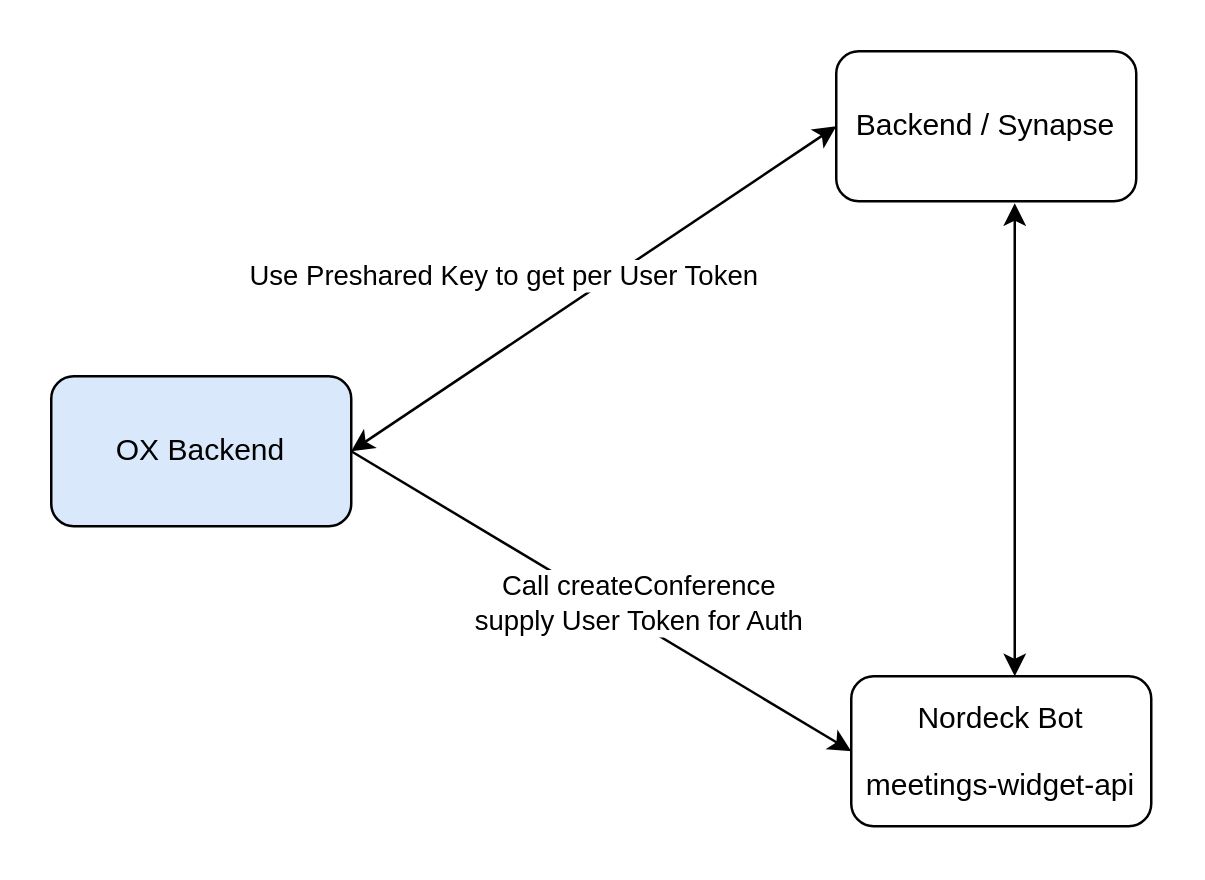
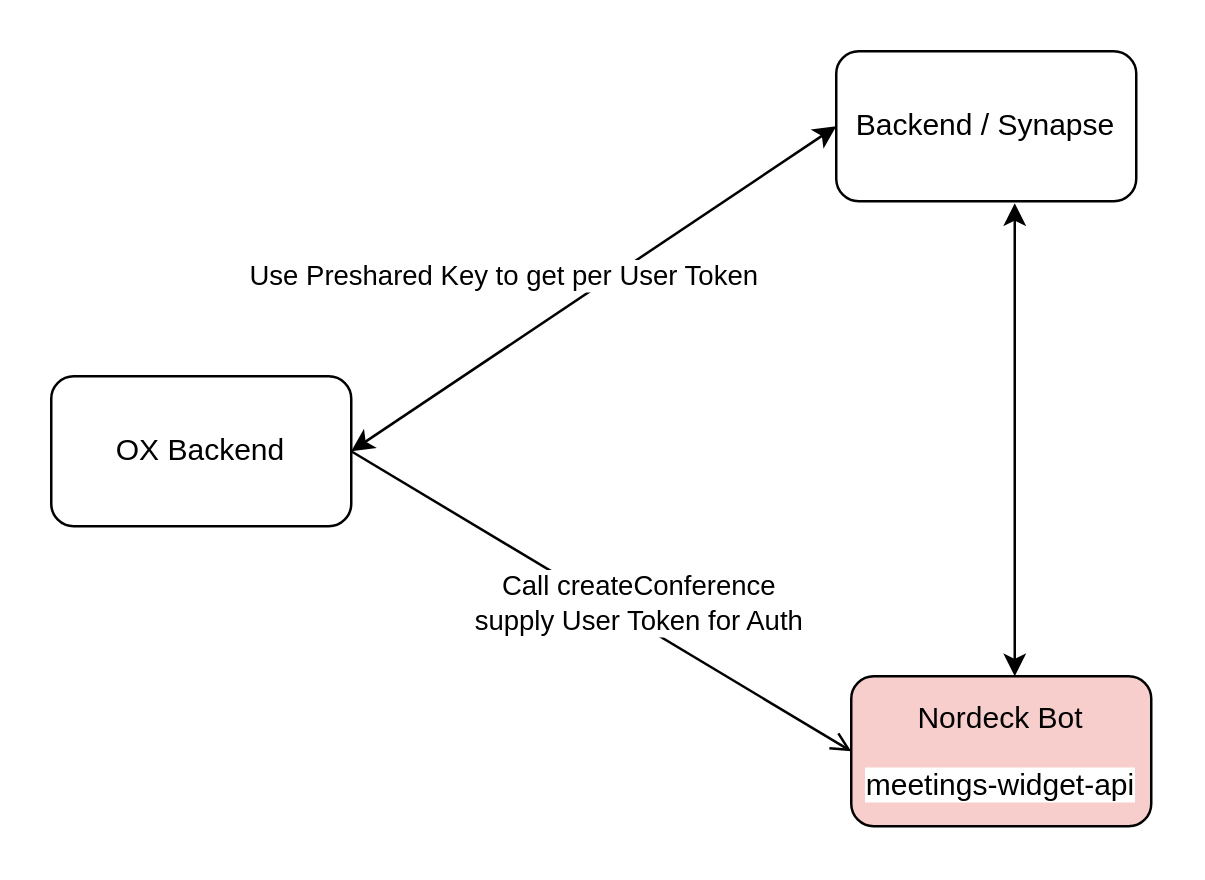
(201, 451) -> (201, 451)
(836, 742) -> (838, 743)
(1001, 751) -> (1001, 751)
